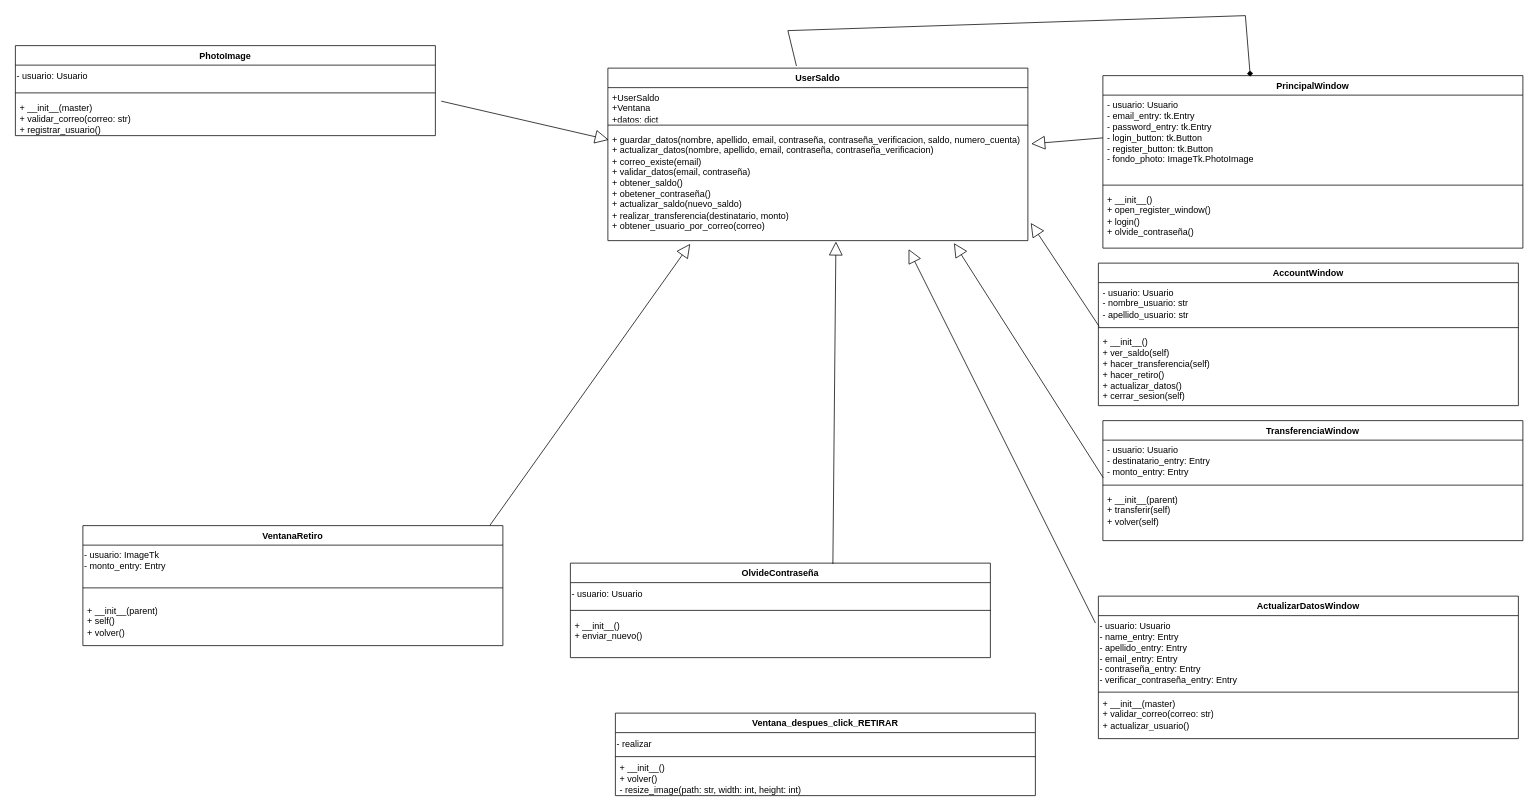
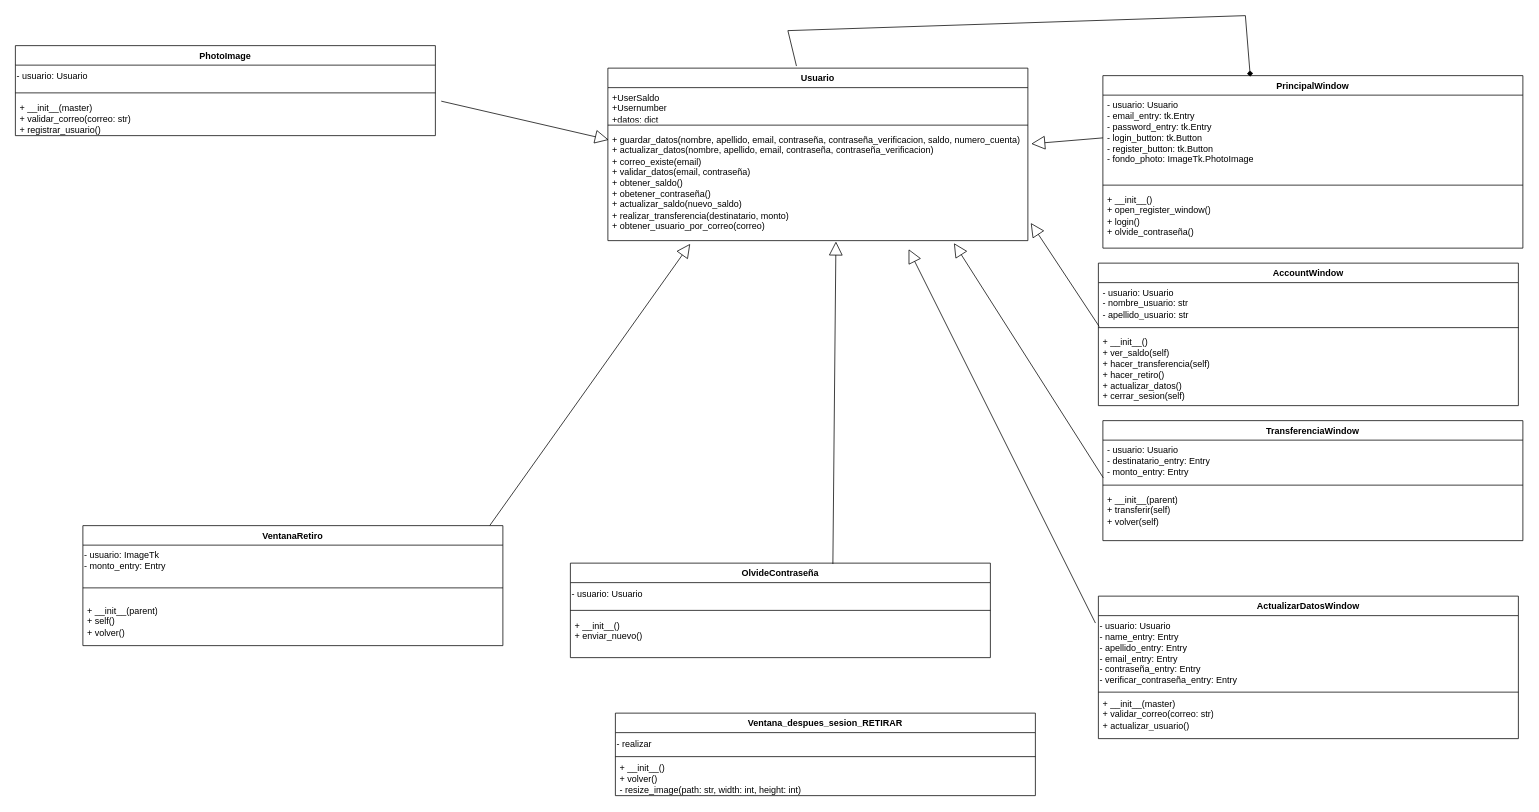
(818, 79) -> (818, 79)
(639, 109) -> (640, 109)
(825, 724) -> (825, 724)
